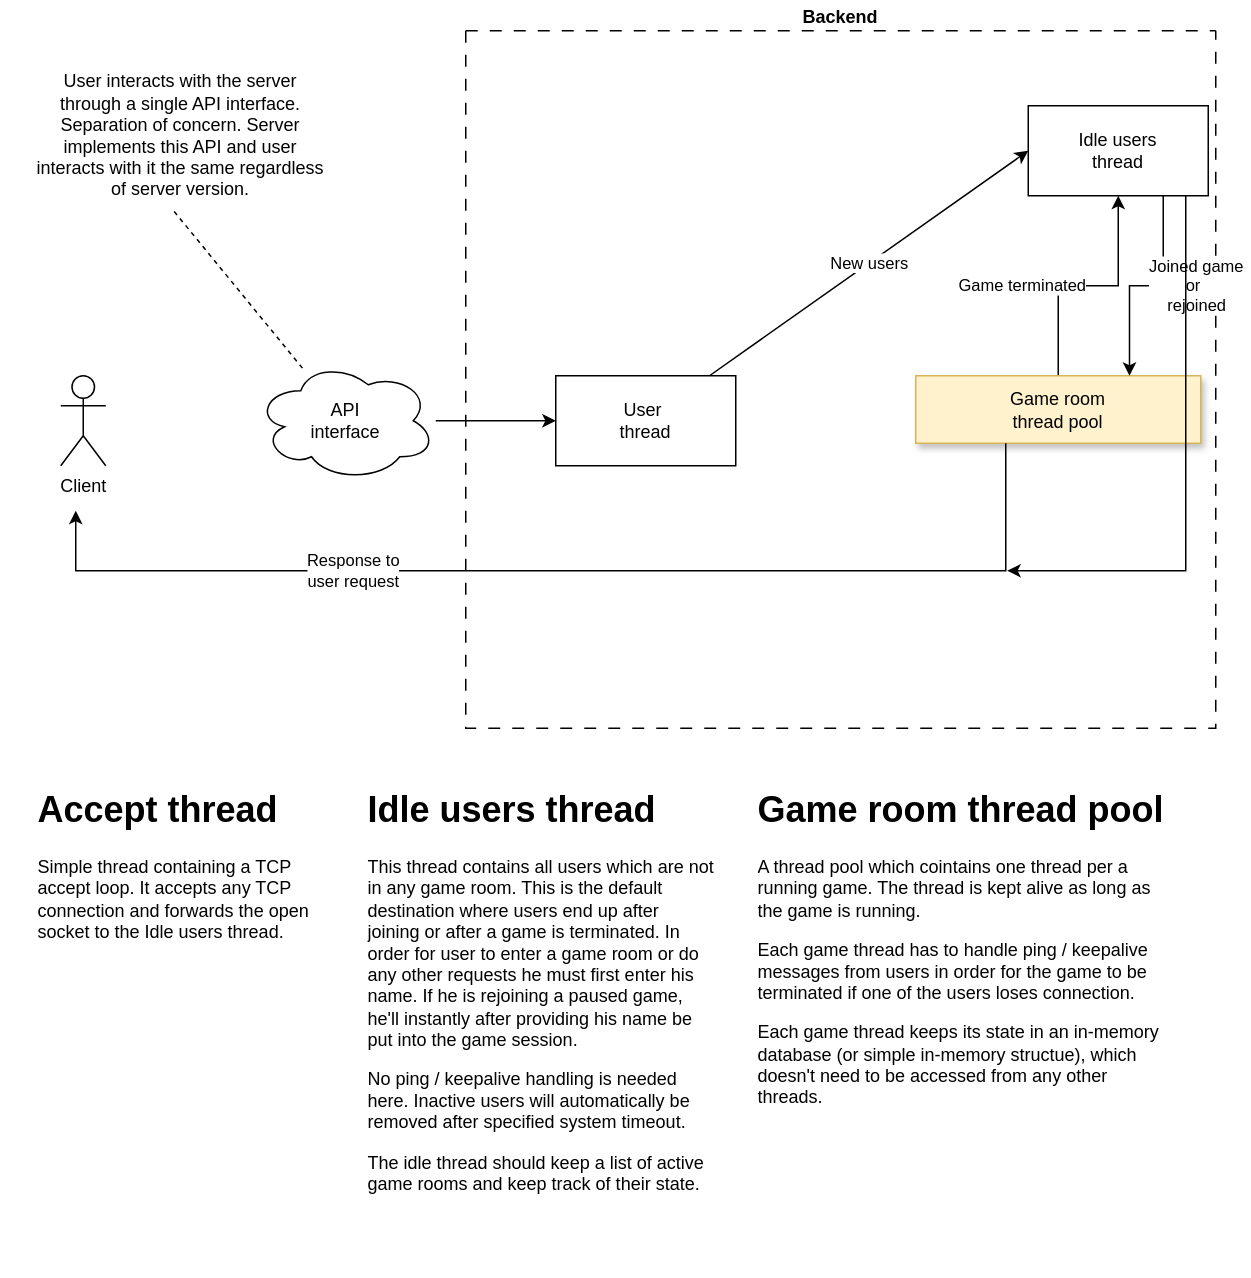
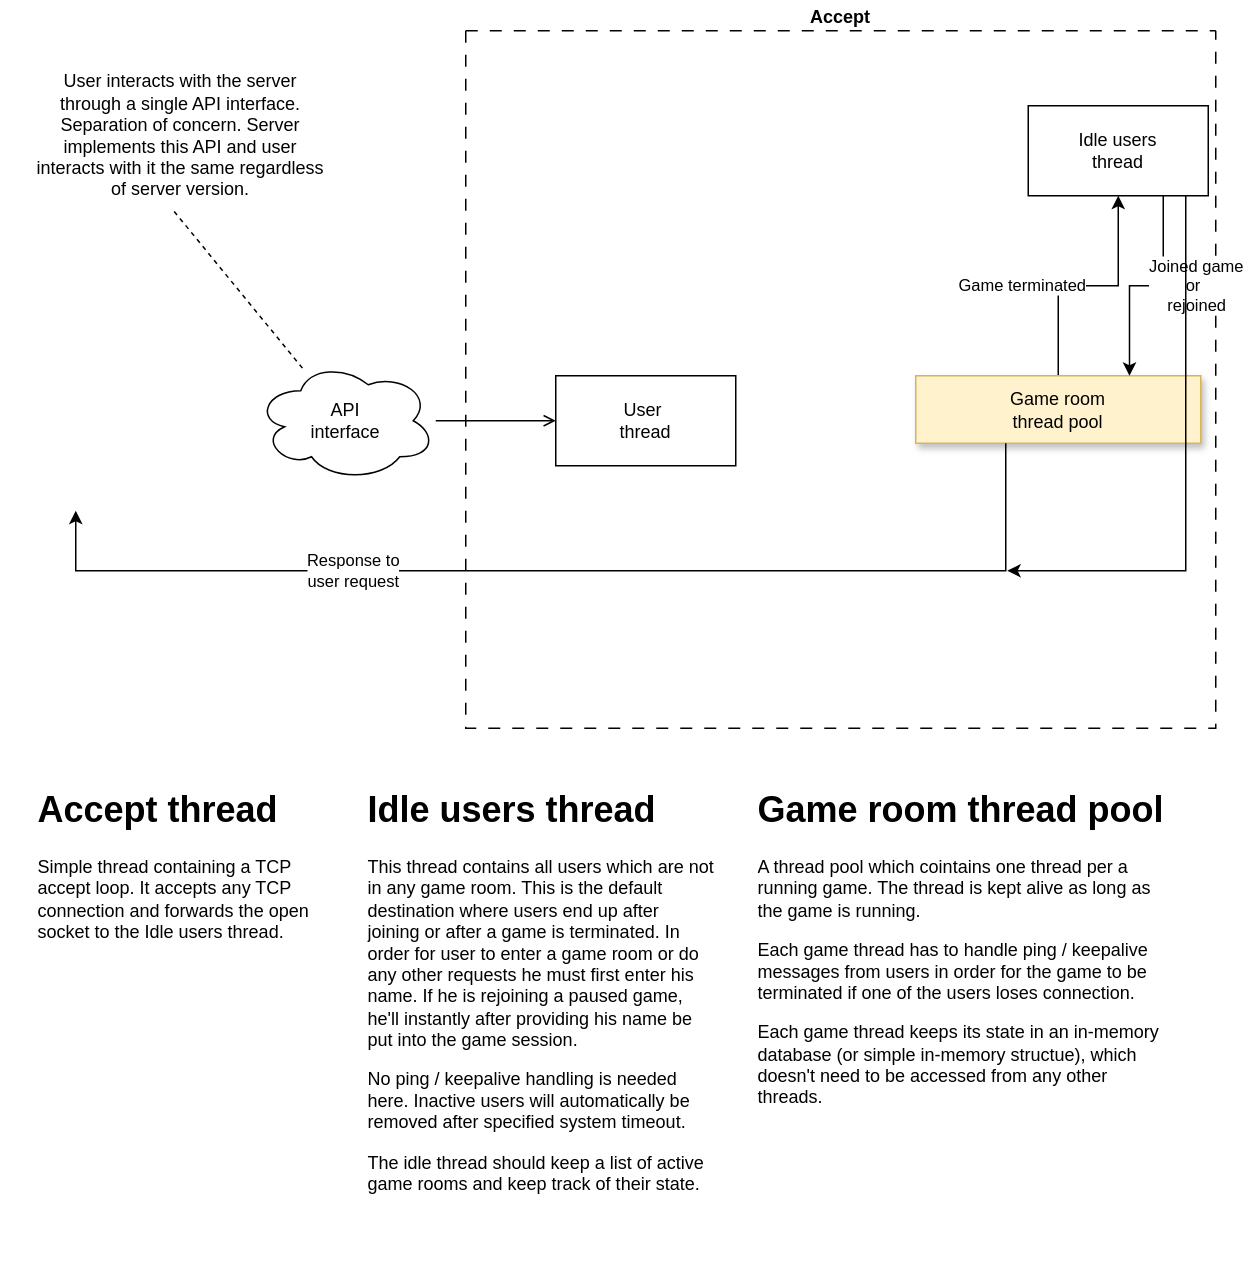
(840, 17) -> (840, 17)
(863, 267) -> none
(83, 421) -> none
(544, 421) -> (546, 421)
